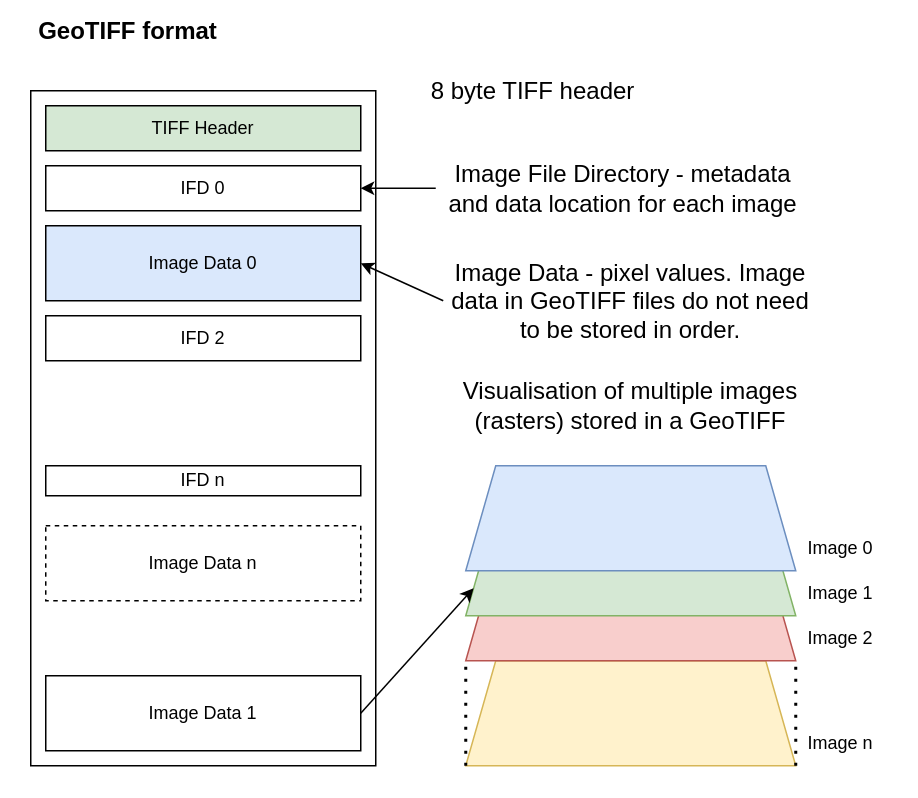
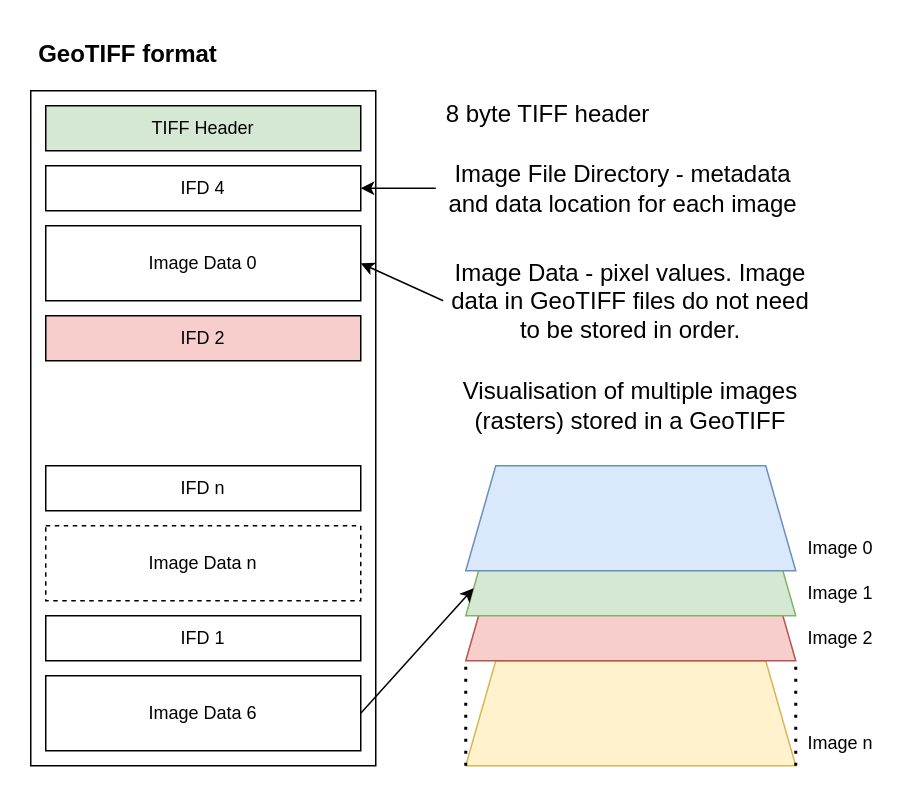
(128, 31) -> (128, 53)
(533, 91) -> (548, 113)
(203, 188) -> (203, 188)
(203, 263) -> (203, 263)
(203, 338) -> (203, 338)
(203, 481) -> (203, 488)
none -> (203, 638)
(203, 713) -> (203, 713)
